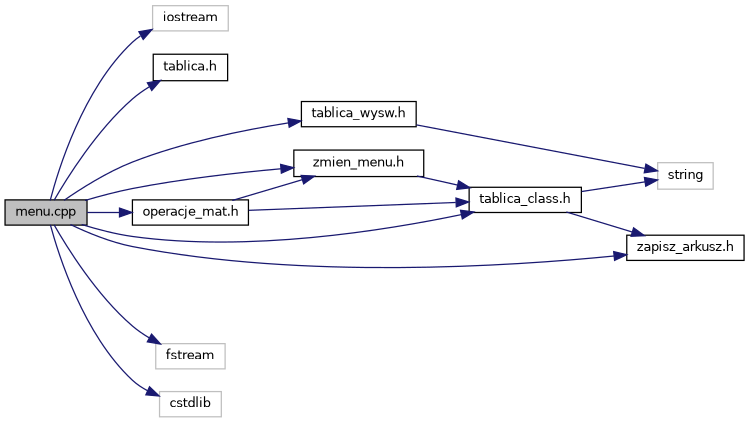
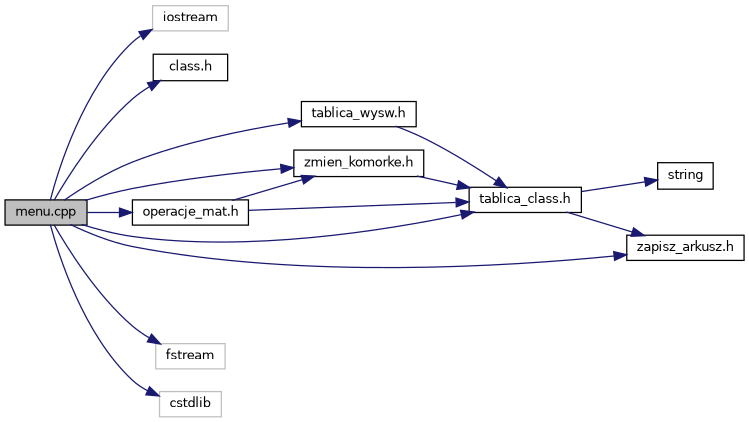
(190, 67) -> (190, 67)
(531, 147) -> (447, 151)
(359, 163) -> (359, 163)
(685, 176) -> (685, 176)
